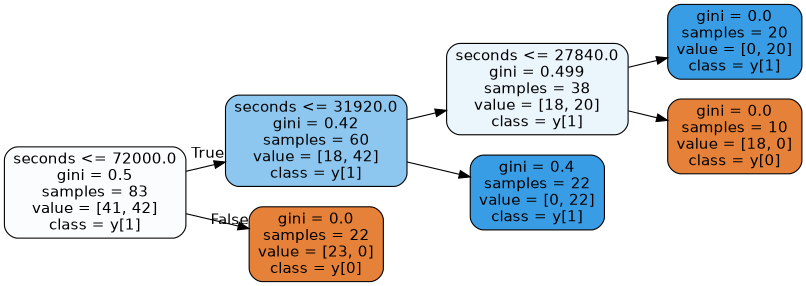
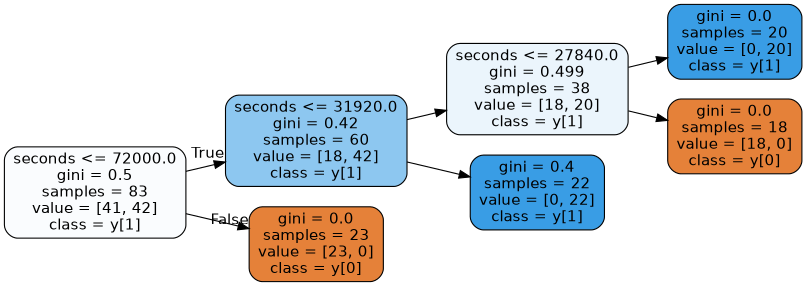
(735, 136) -> (735, 136)
(316, 244) -> (316, 244)
